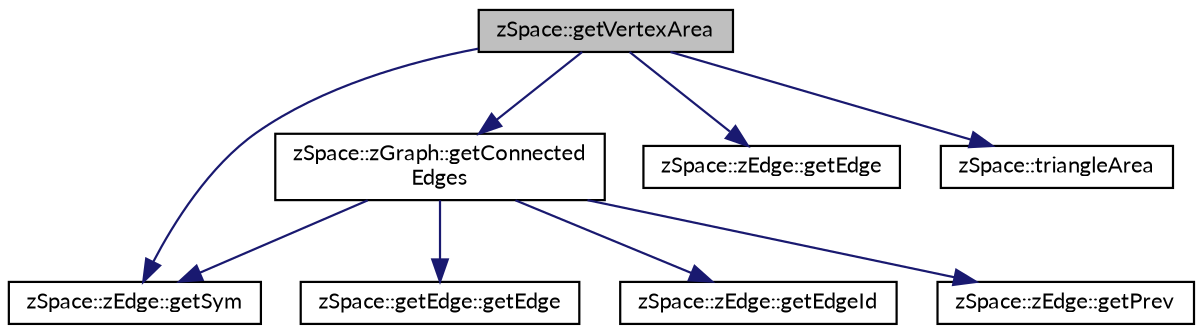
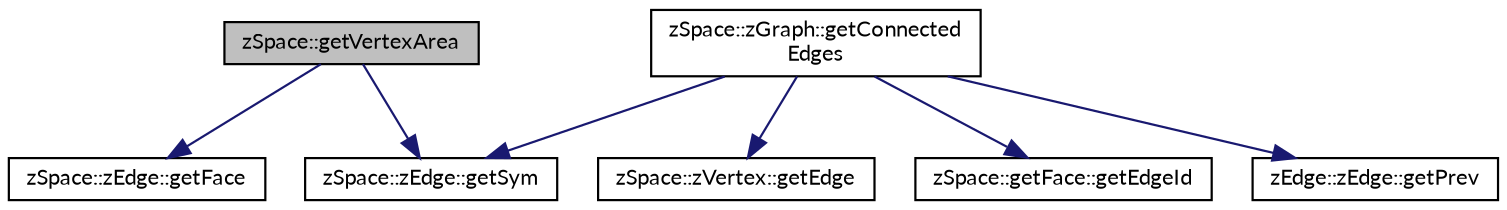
(539, 86) -> none
(772, 167) -> (137, 179)
(1057, 167) -> none
(440, 303) -> (736, 179)
(758, 303) -> (1064, 179)
(1066, 303) -> (1375, 179)
